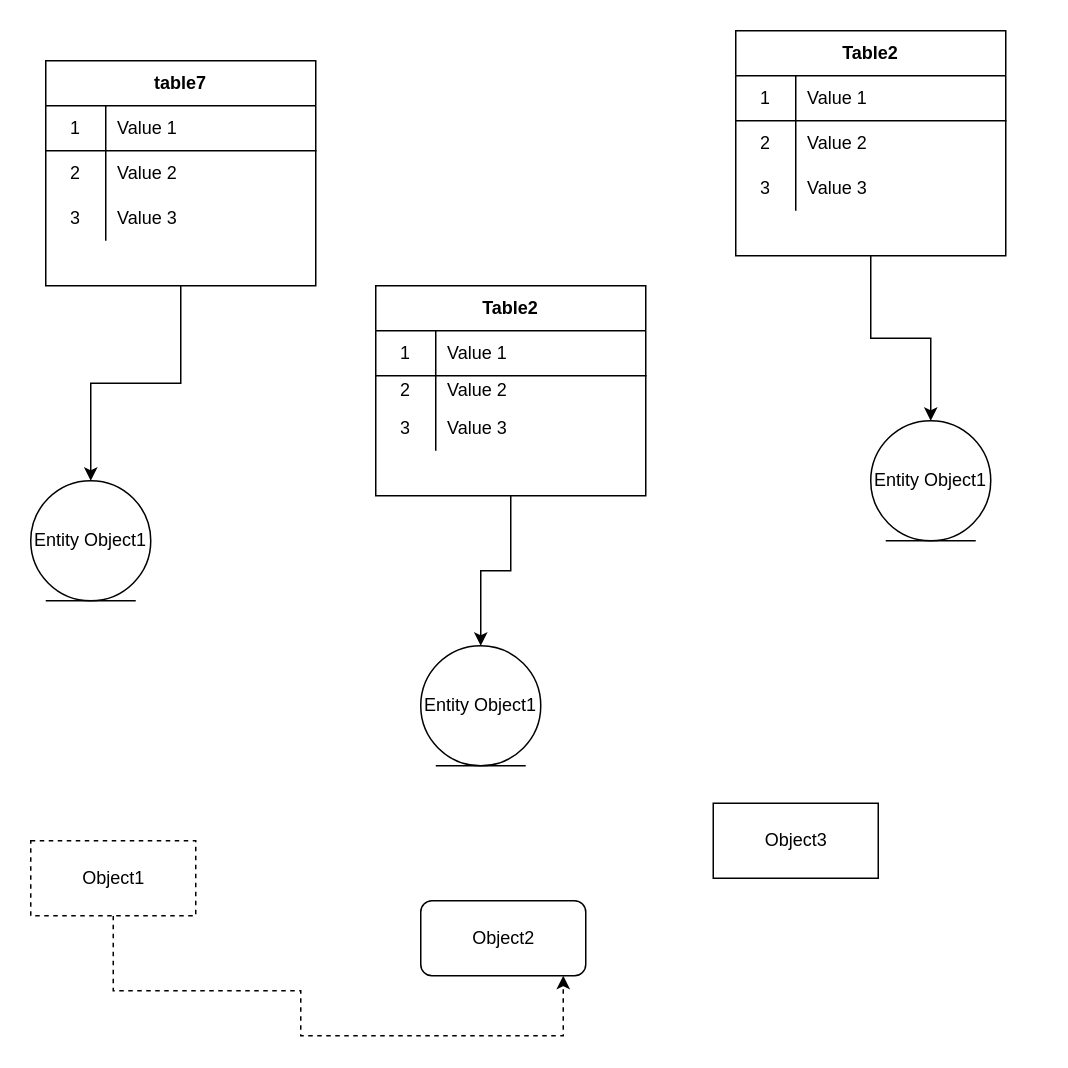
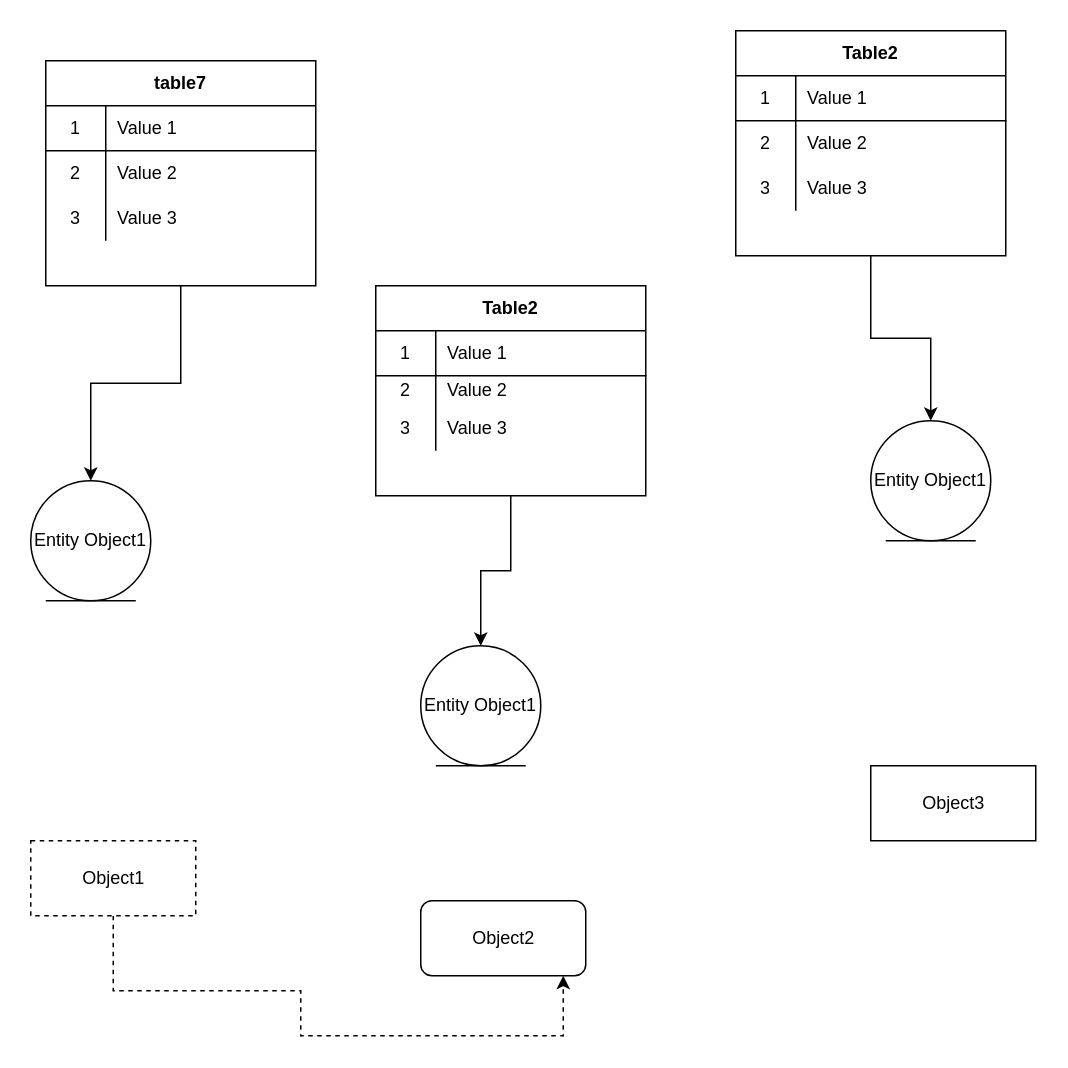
(796, 841) -> (953, 803)
